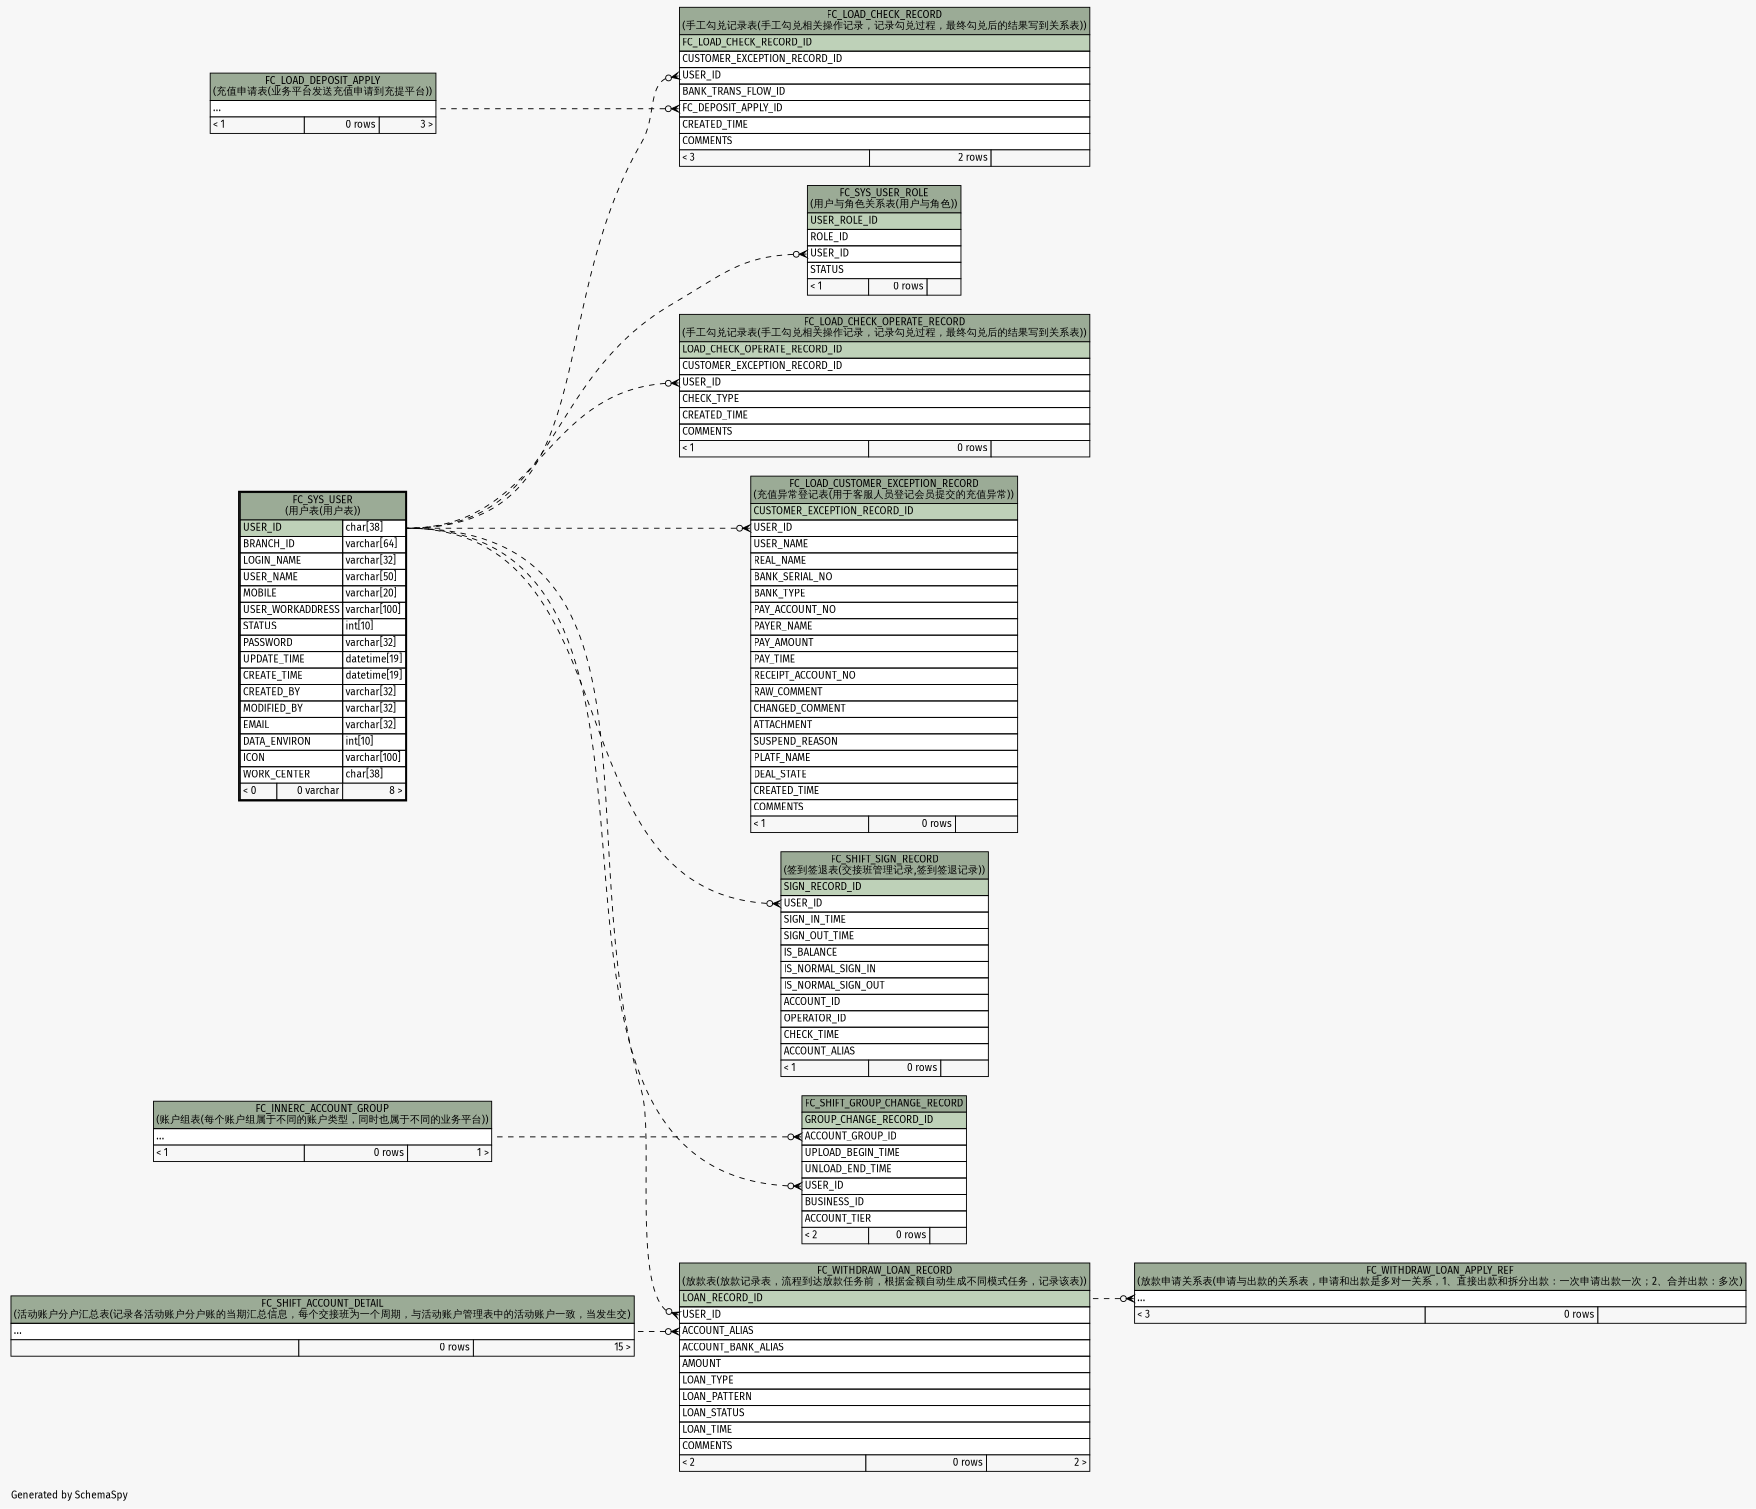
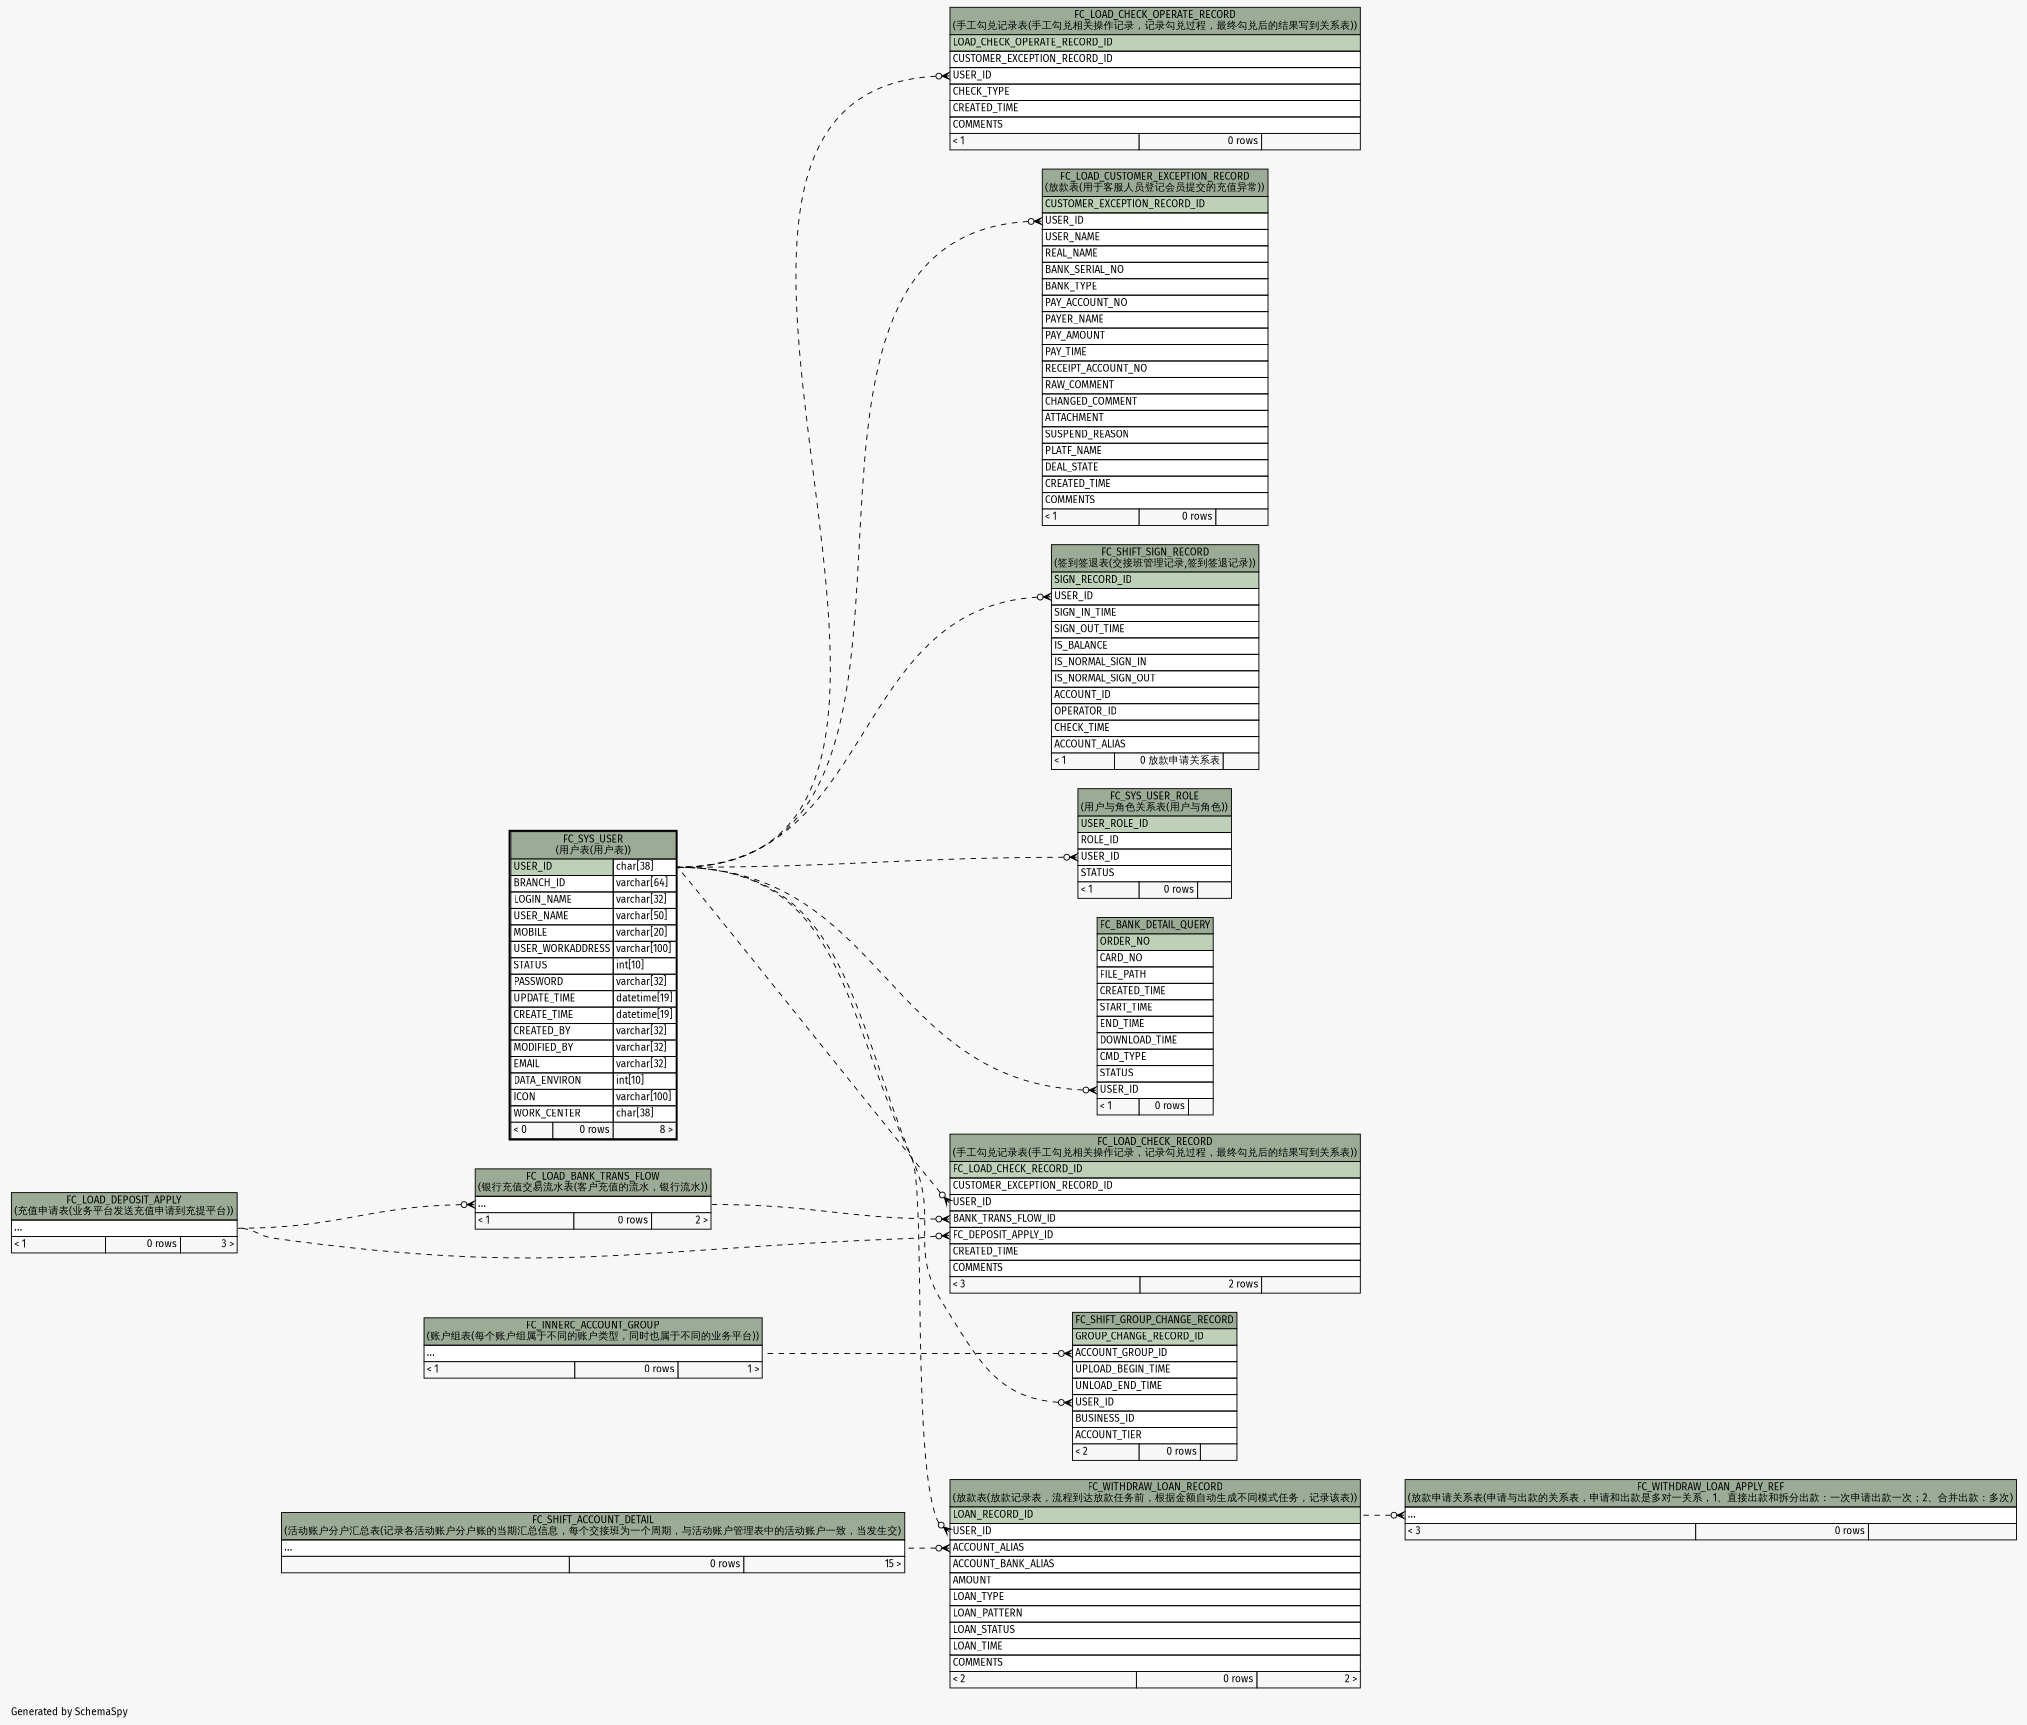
(884, 495) -> (1155, 188)
(318, 791) -> (595, 1130)
none -> (1155, 1016)
(923, 1068) -> (1180, 761)
none -> (593, 1199)
